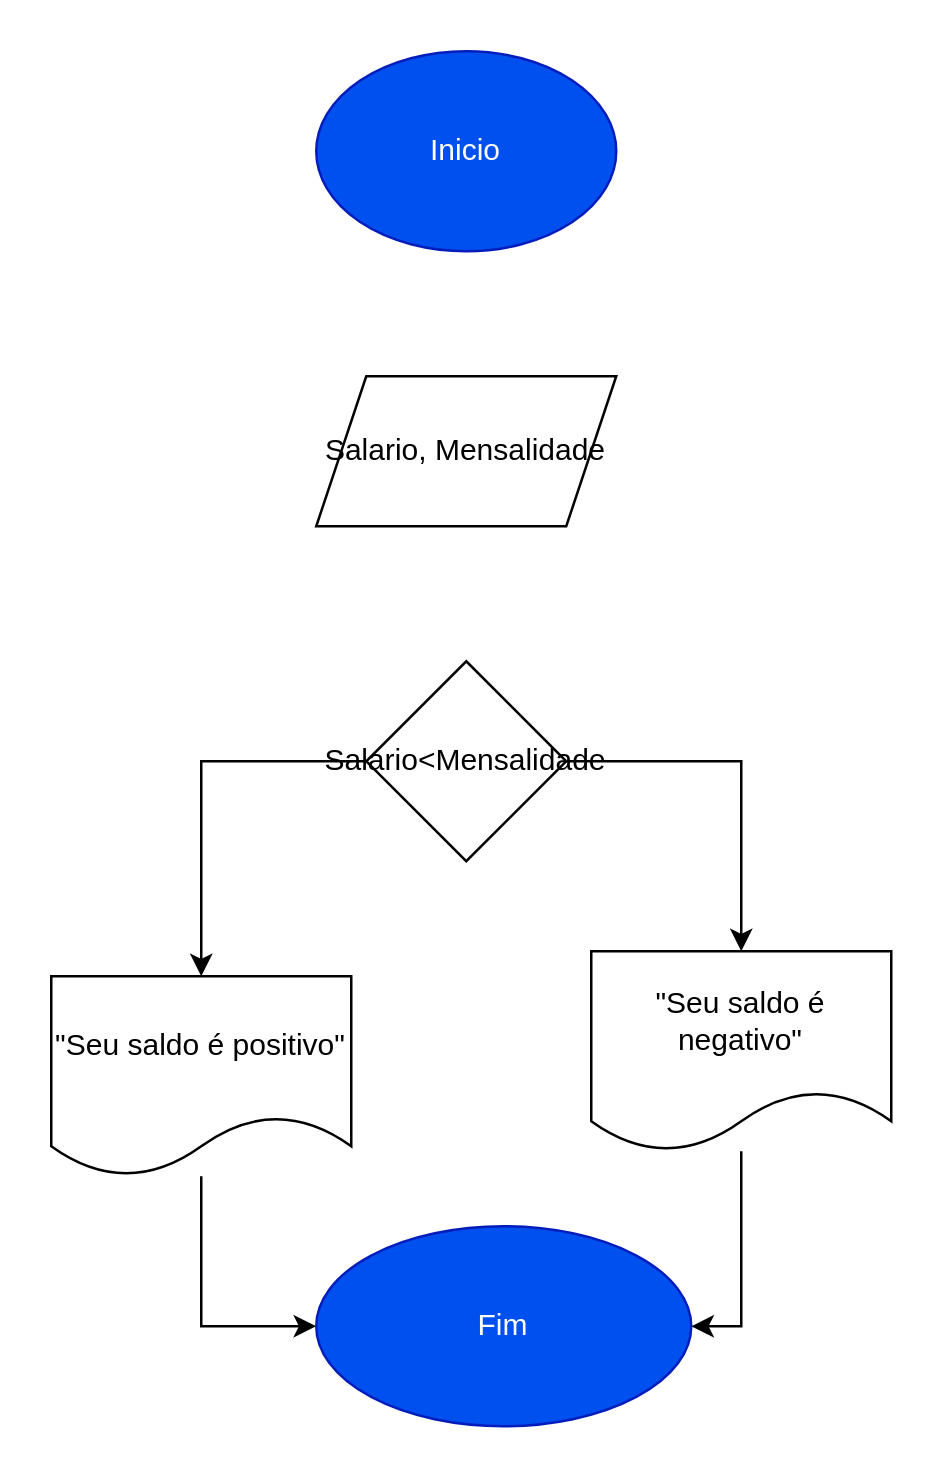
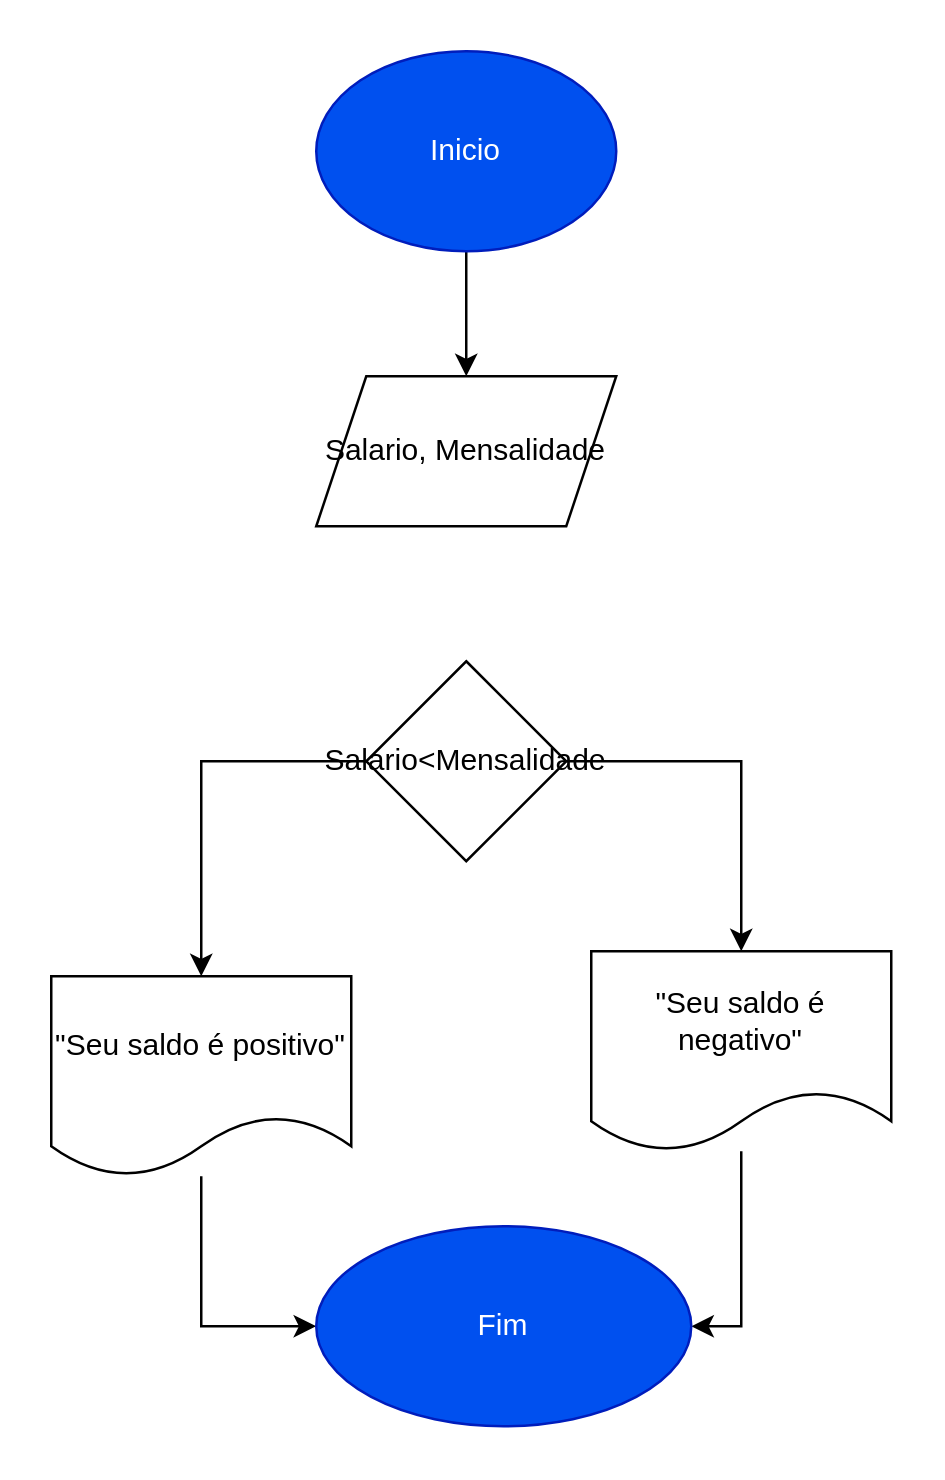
none -> (466, 305)
